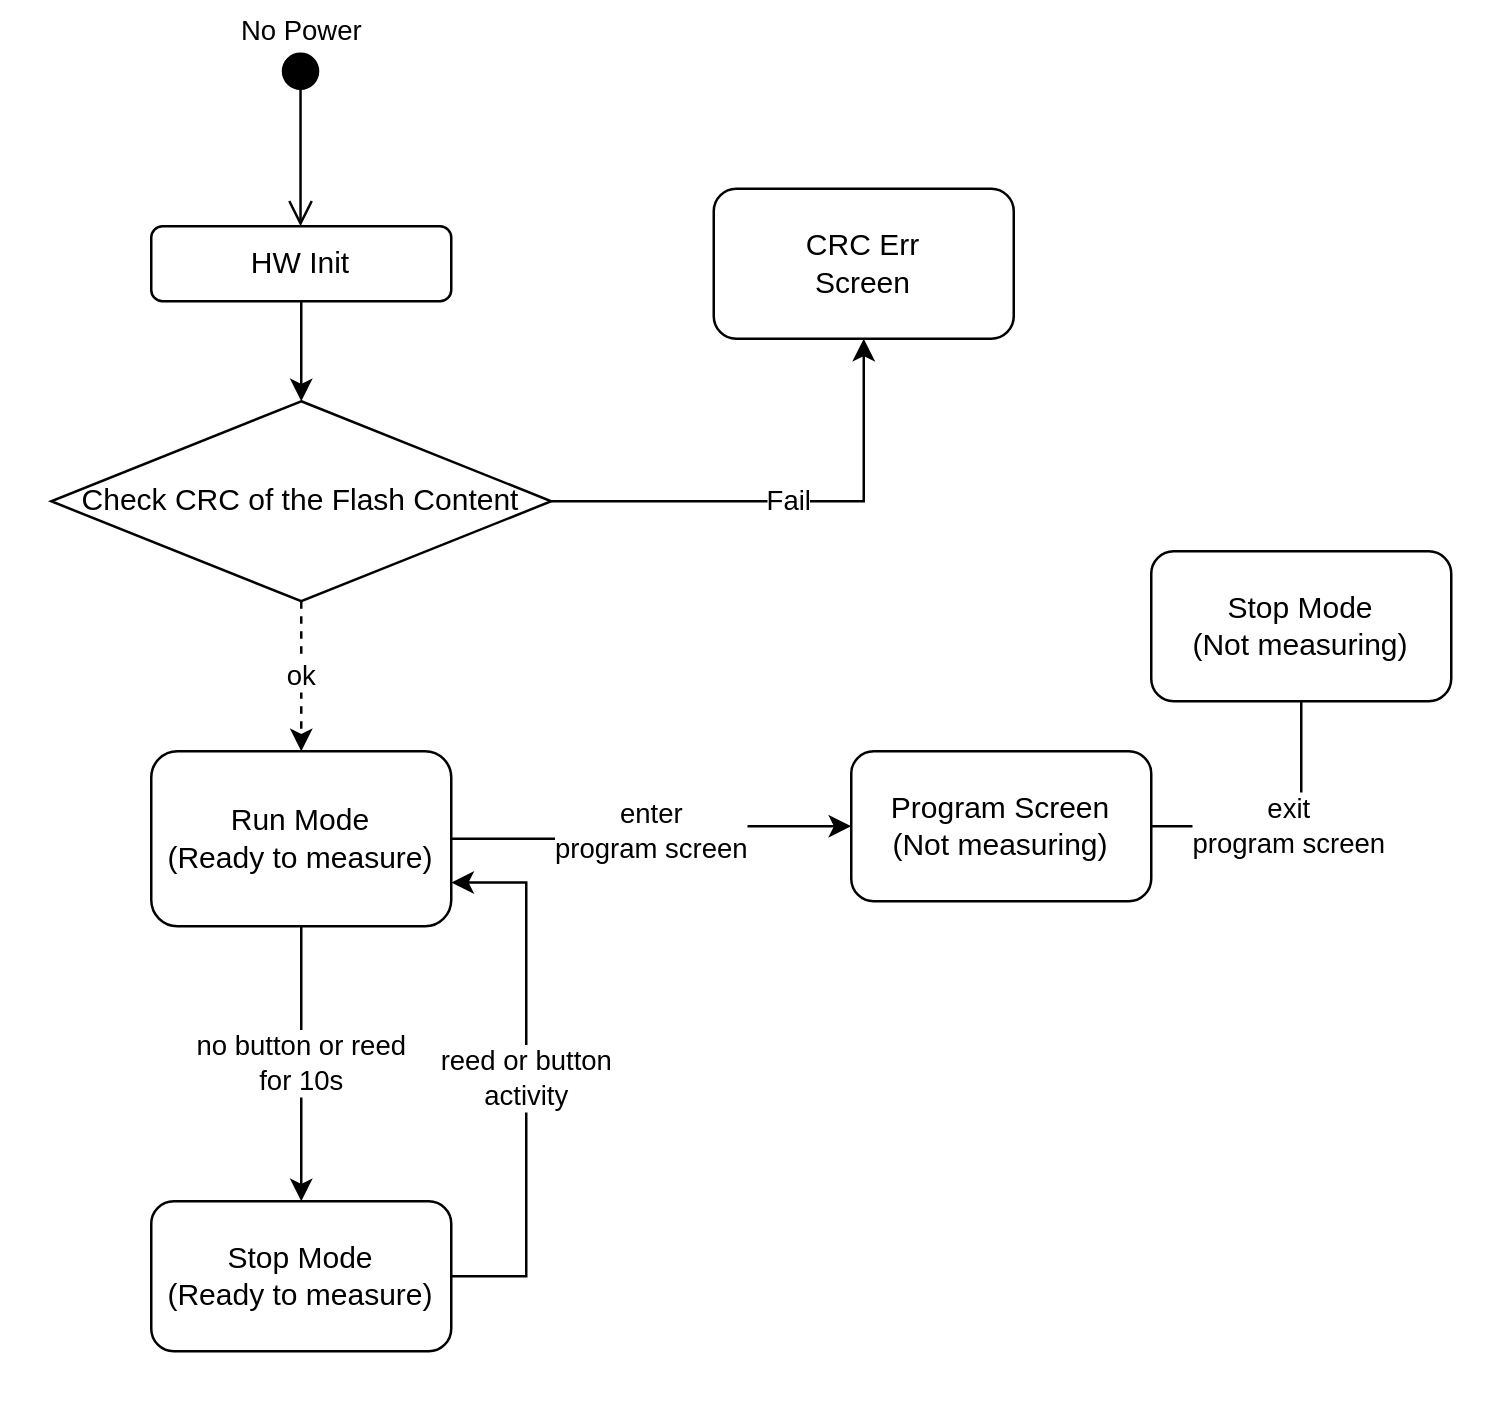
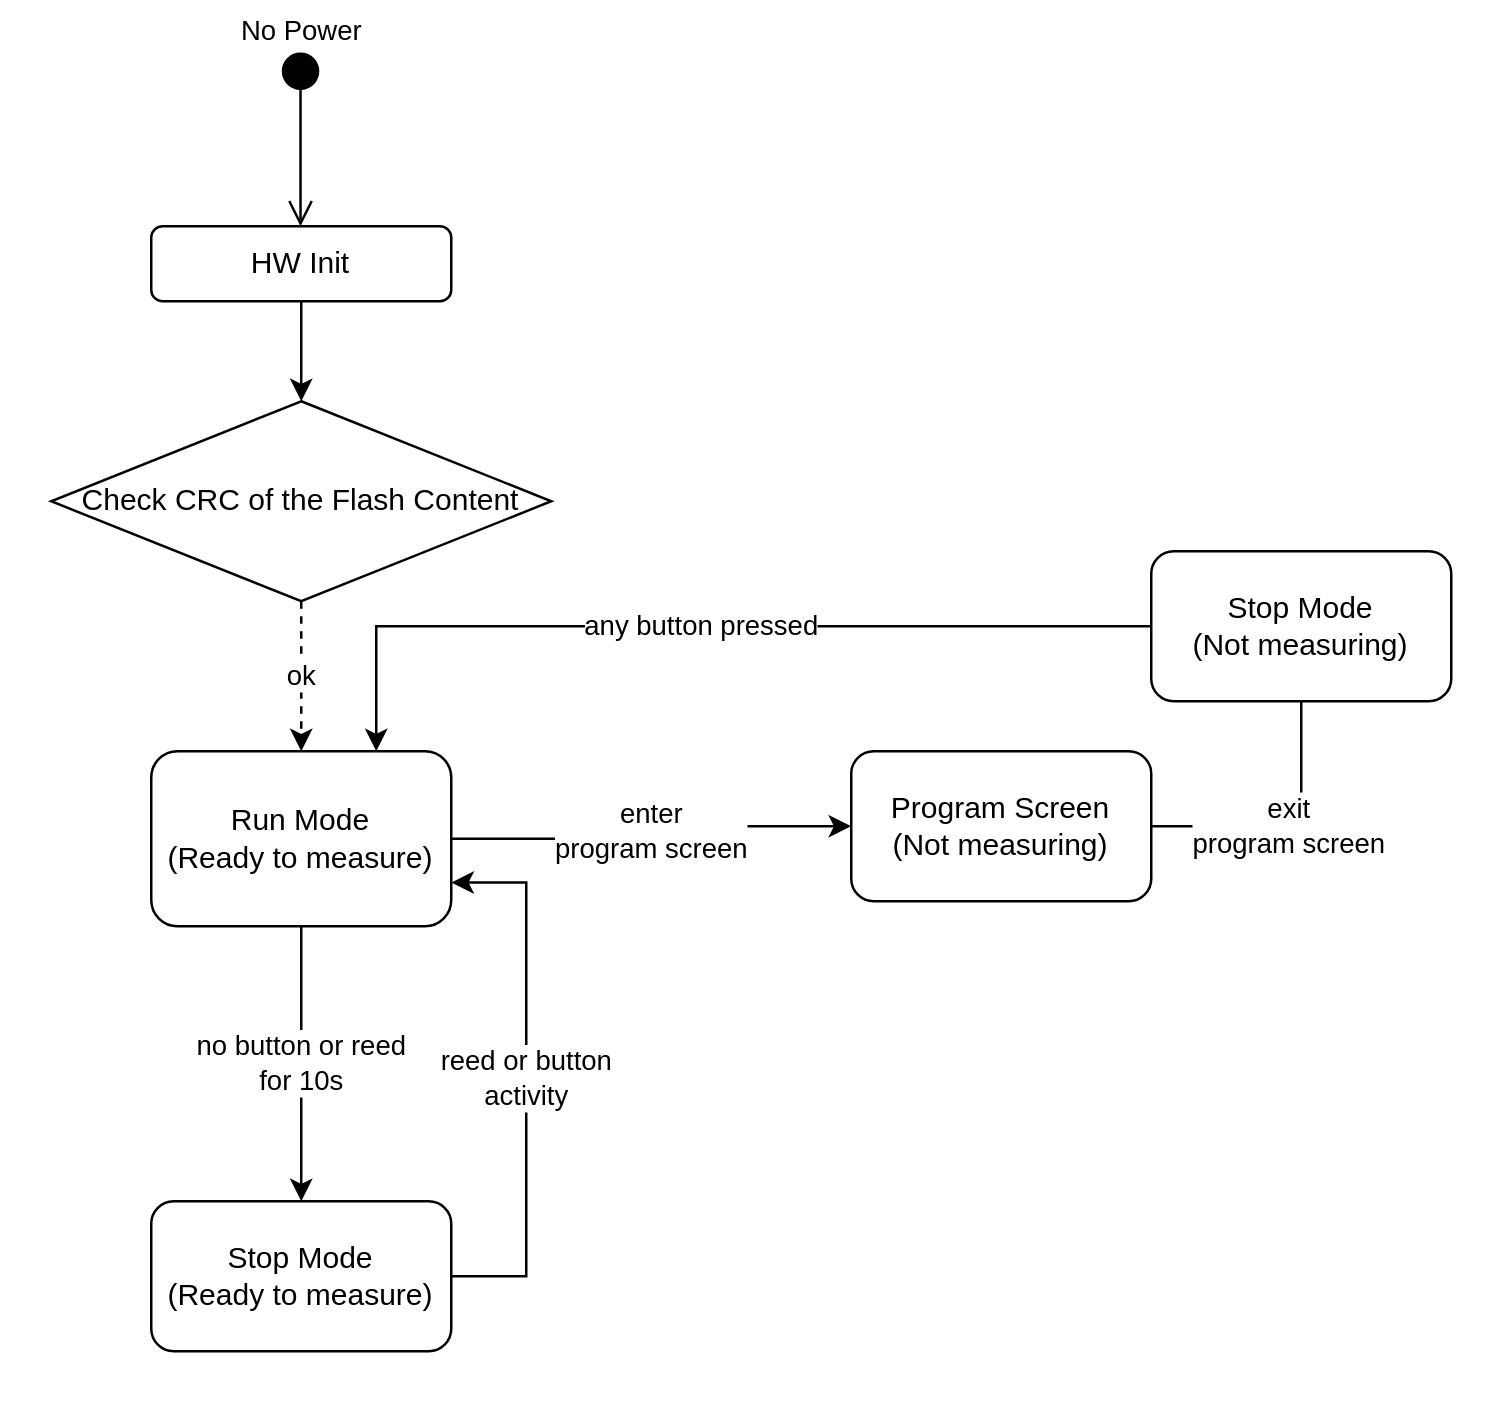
(864, 264) -> none
(781, 501) -> none
none -> (936, 626)
